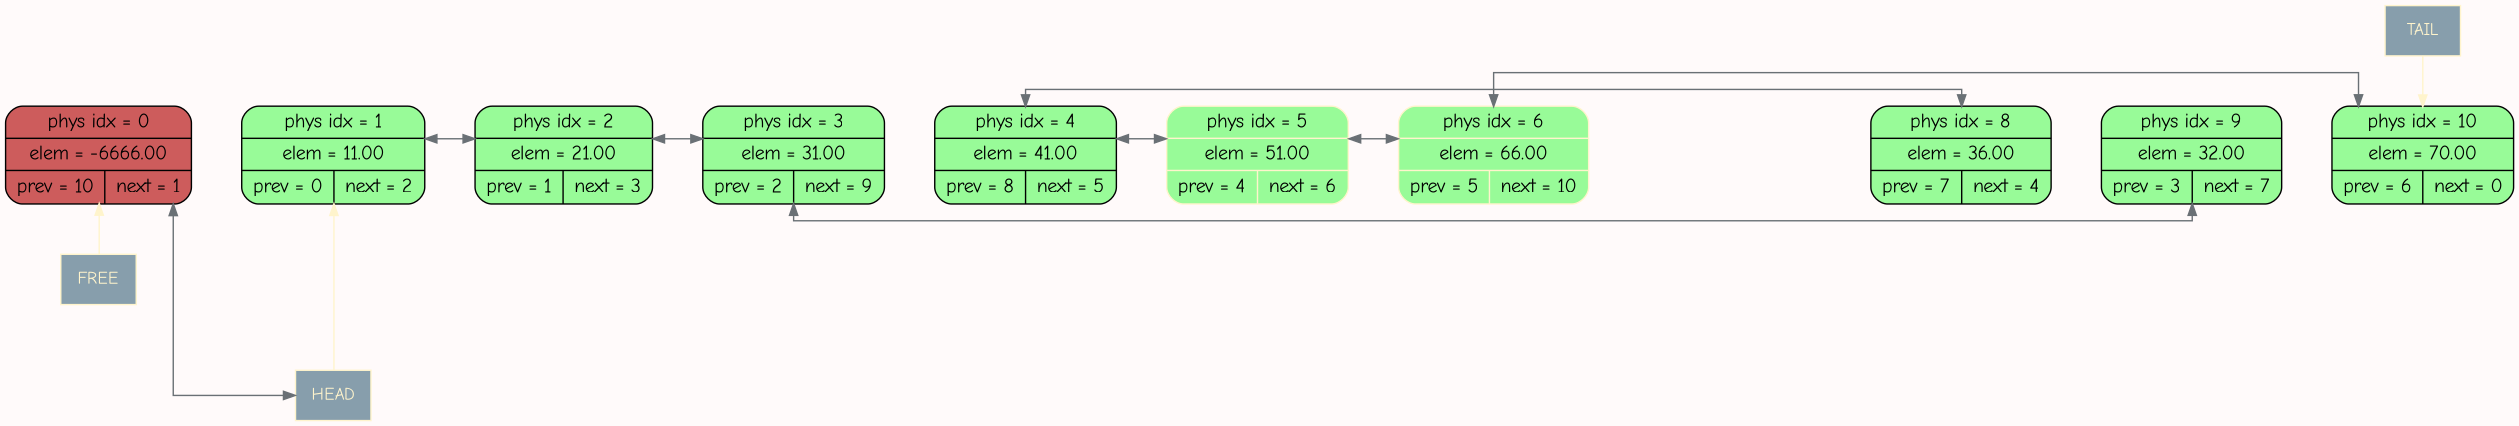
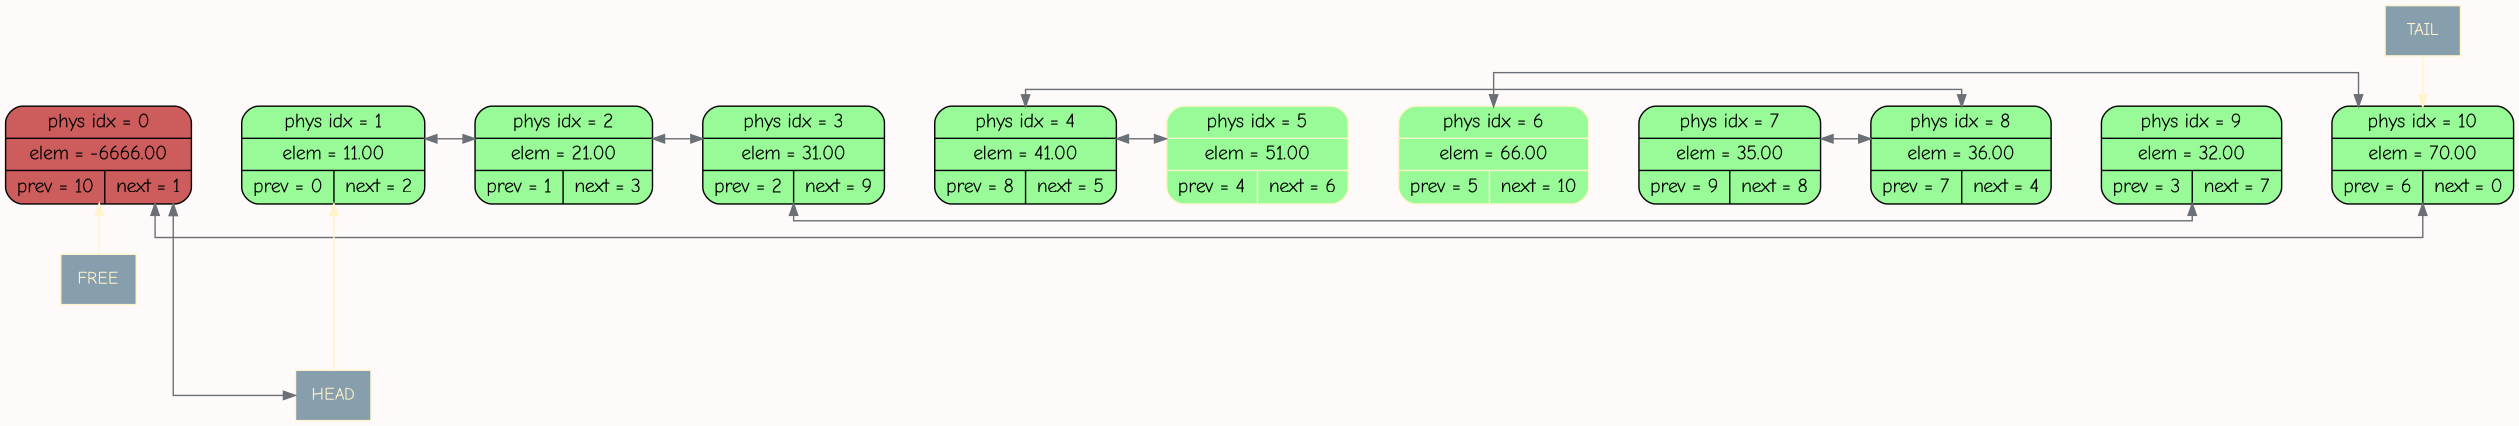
(1374, 139) -> none
none -> (1730, 155)
none -> (1289, 238)
